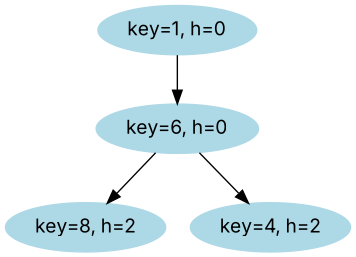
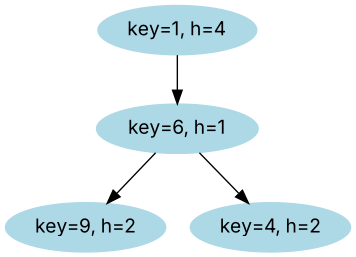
(177, 30) -> (177, 30)
(177, 129) -> (177, 129)
(86, 227) -> (86, 227)
